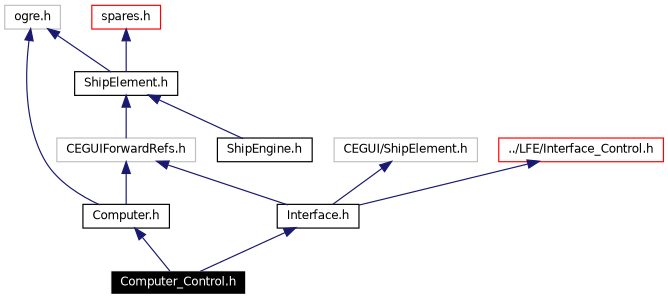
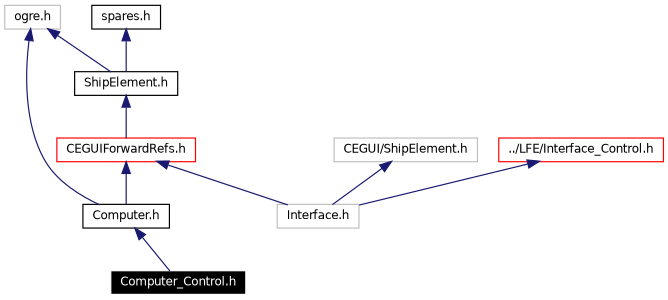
(126, 17) -> (126, 17)
(126, 150) -> (126, 150)
(265, 150) -> none
(318, 216) -> (318, 216)
(243, 252) -> none
